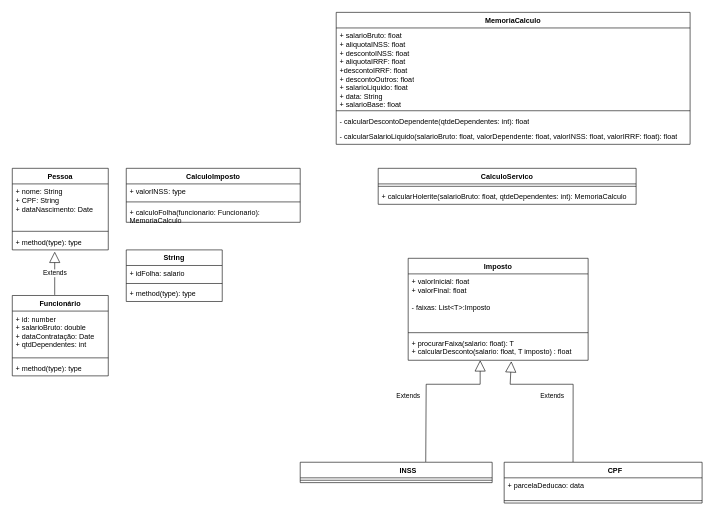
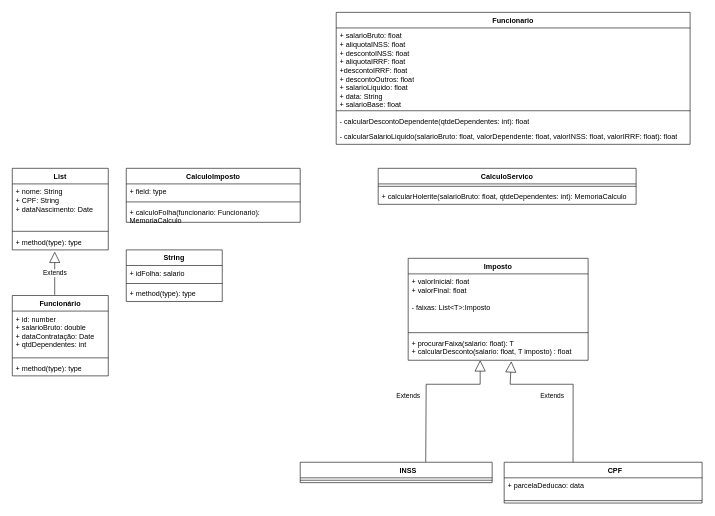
(513, 21) -> (513, 21)
(60, 177) -> (60, 177)
(160, 192) -> (151, 192)
